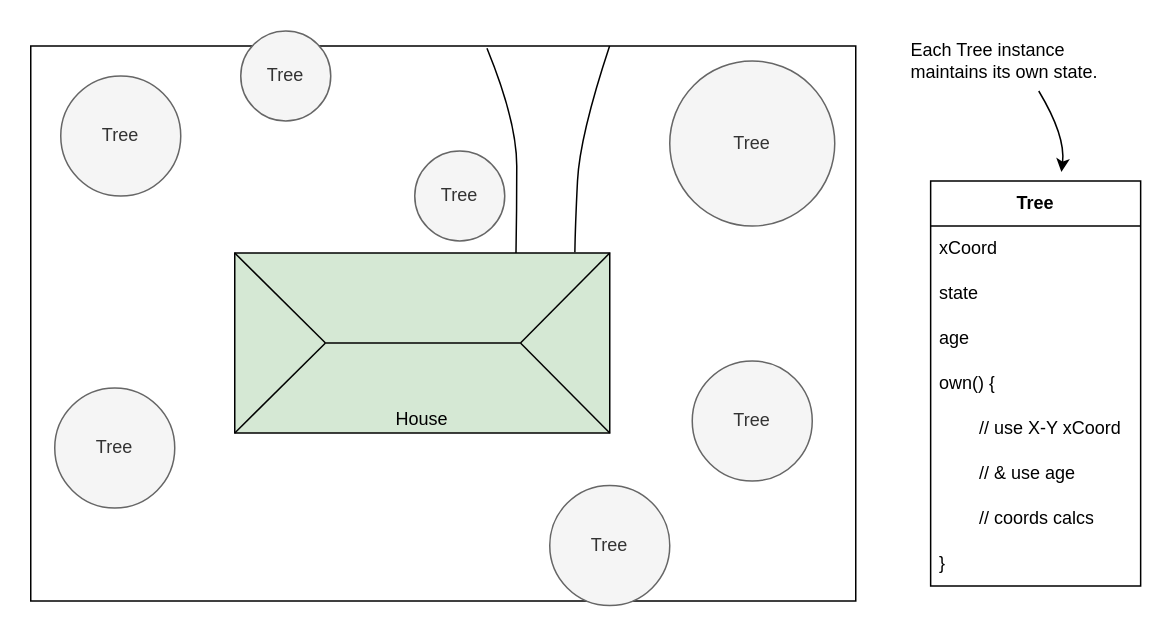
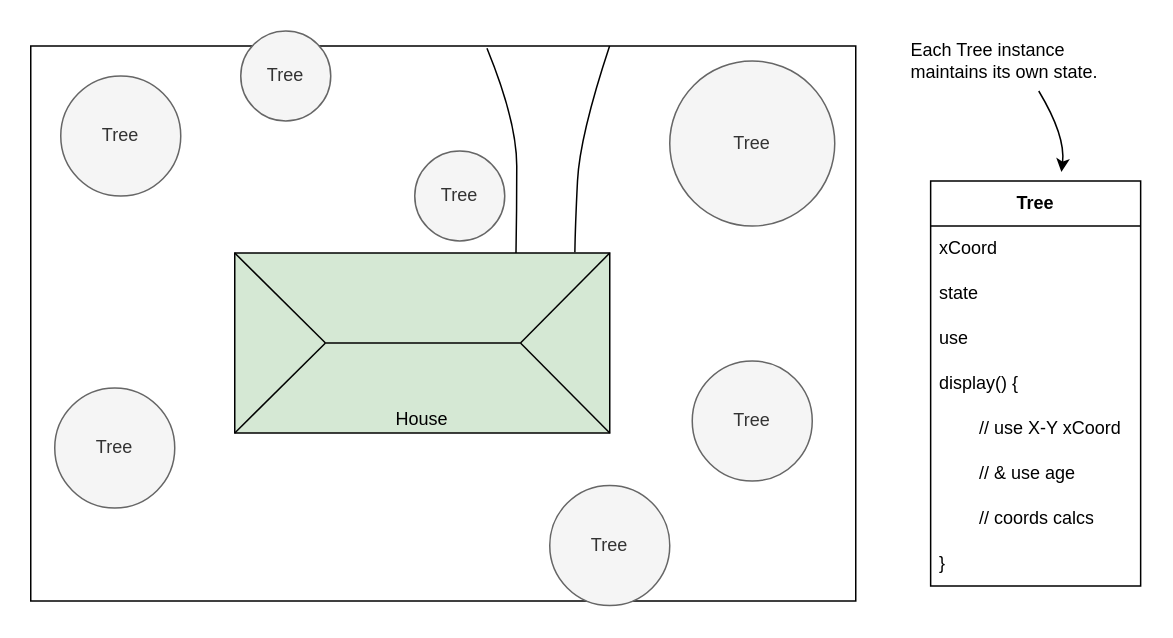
(955, 338) -> (955, 338)
(973, 383) -> (988, 383)
